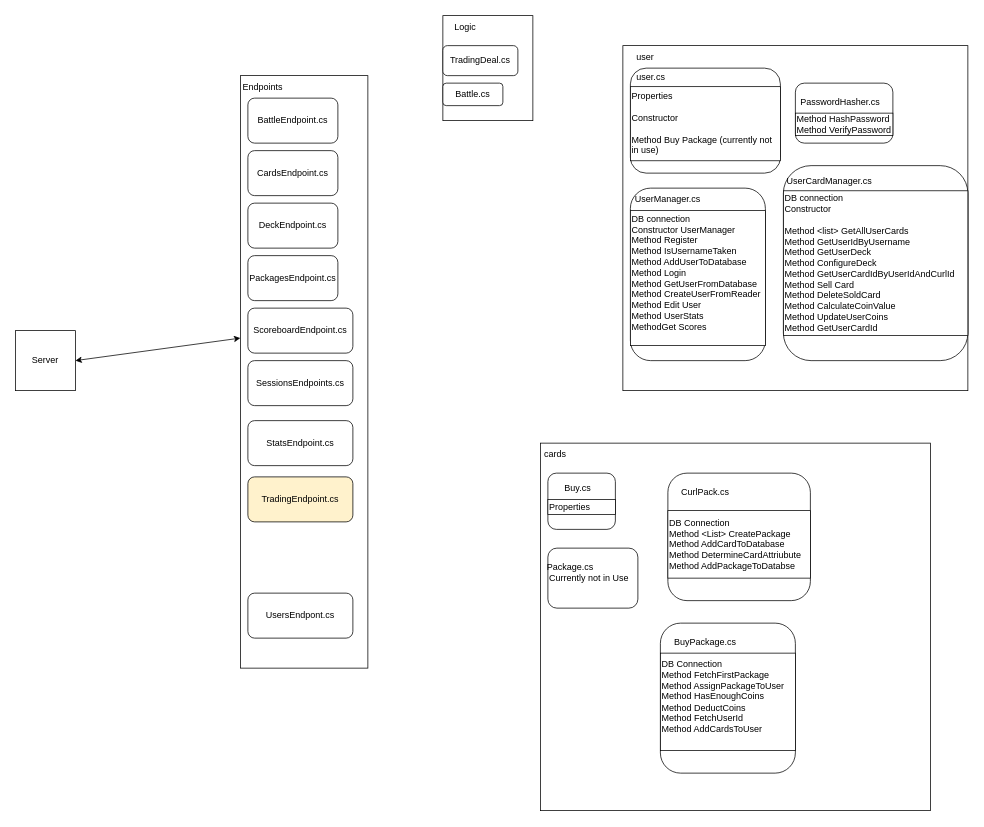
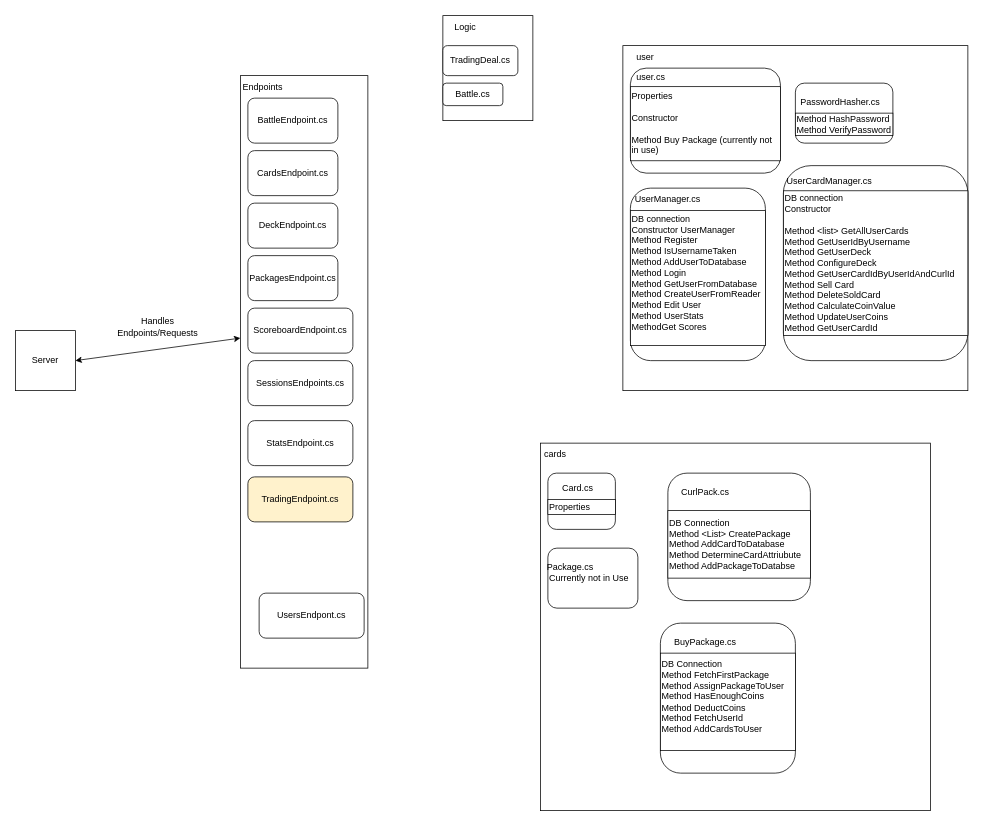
none -> (158, 327)
(578, 488) -> (578, 488)
(300, 615) -> (312, 615)
